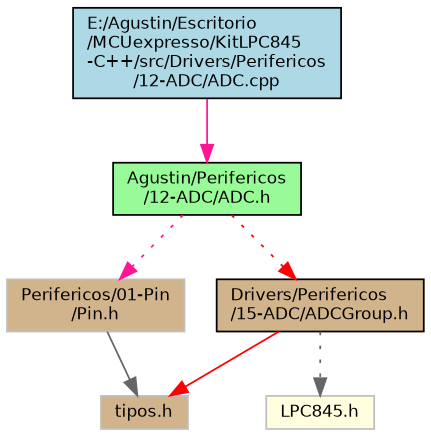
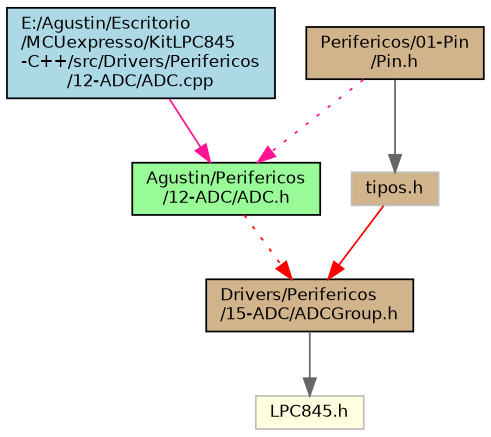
(158, 241) -> (318, 115)
(96, 305) -> (395, 53)
(320, 355) -> (310, 355)
(232, 359) -> (361, 235)
